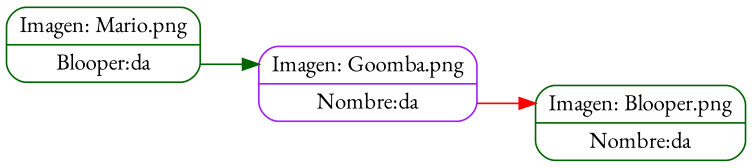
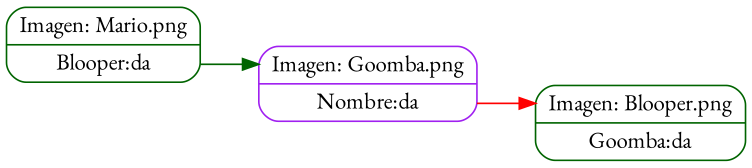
(641, 141) -> (641, 141)
